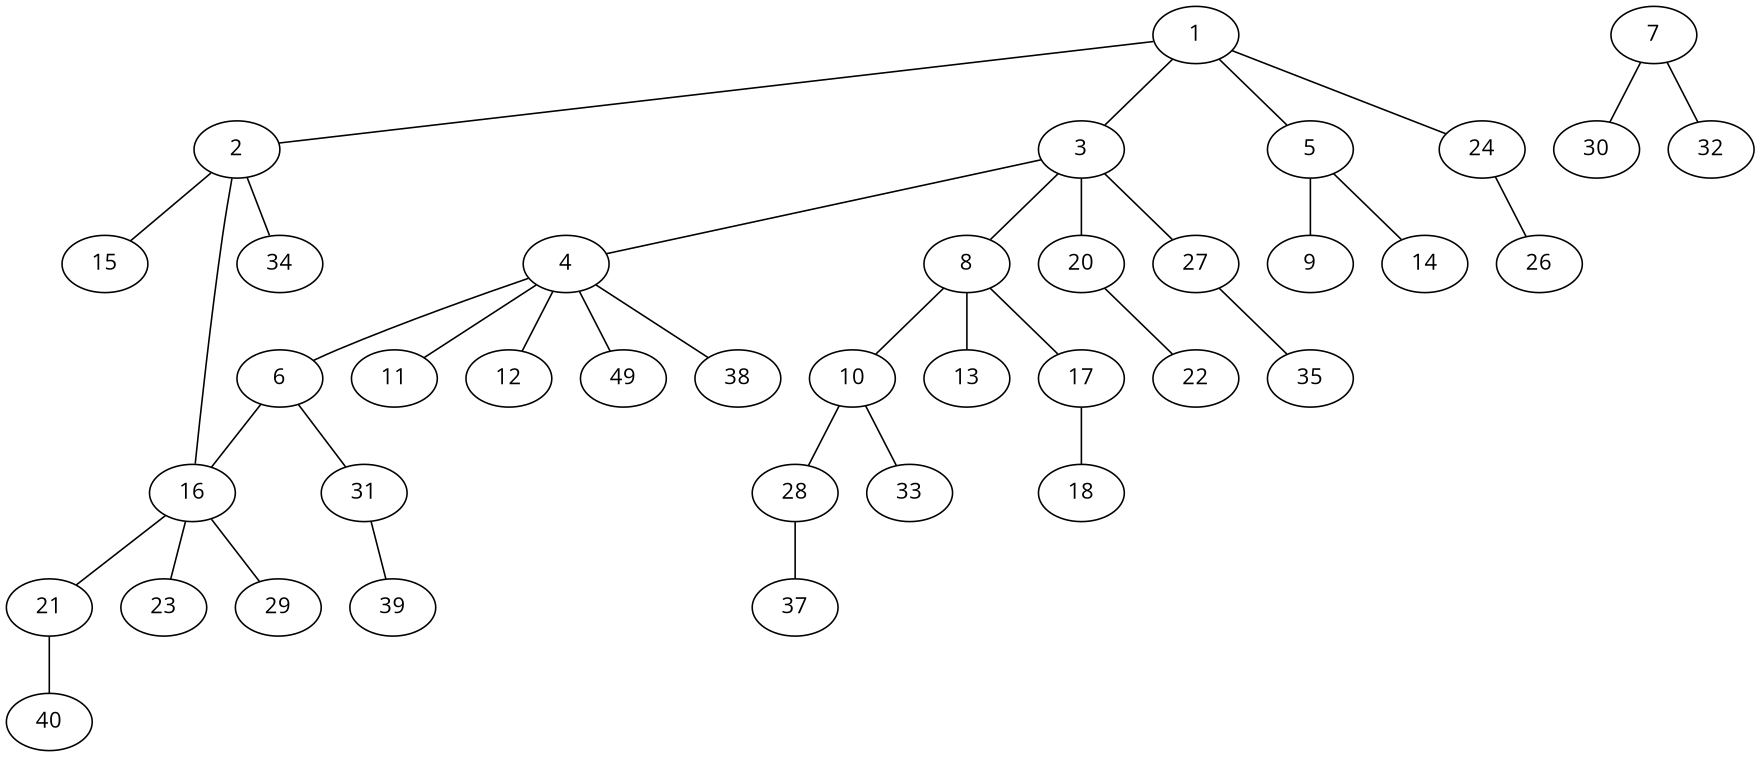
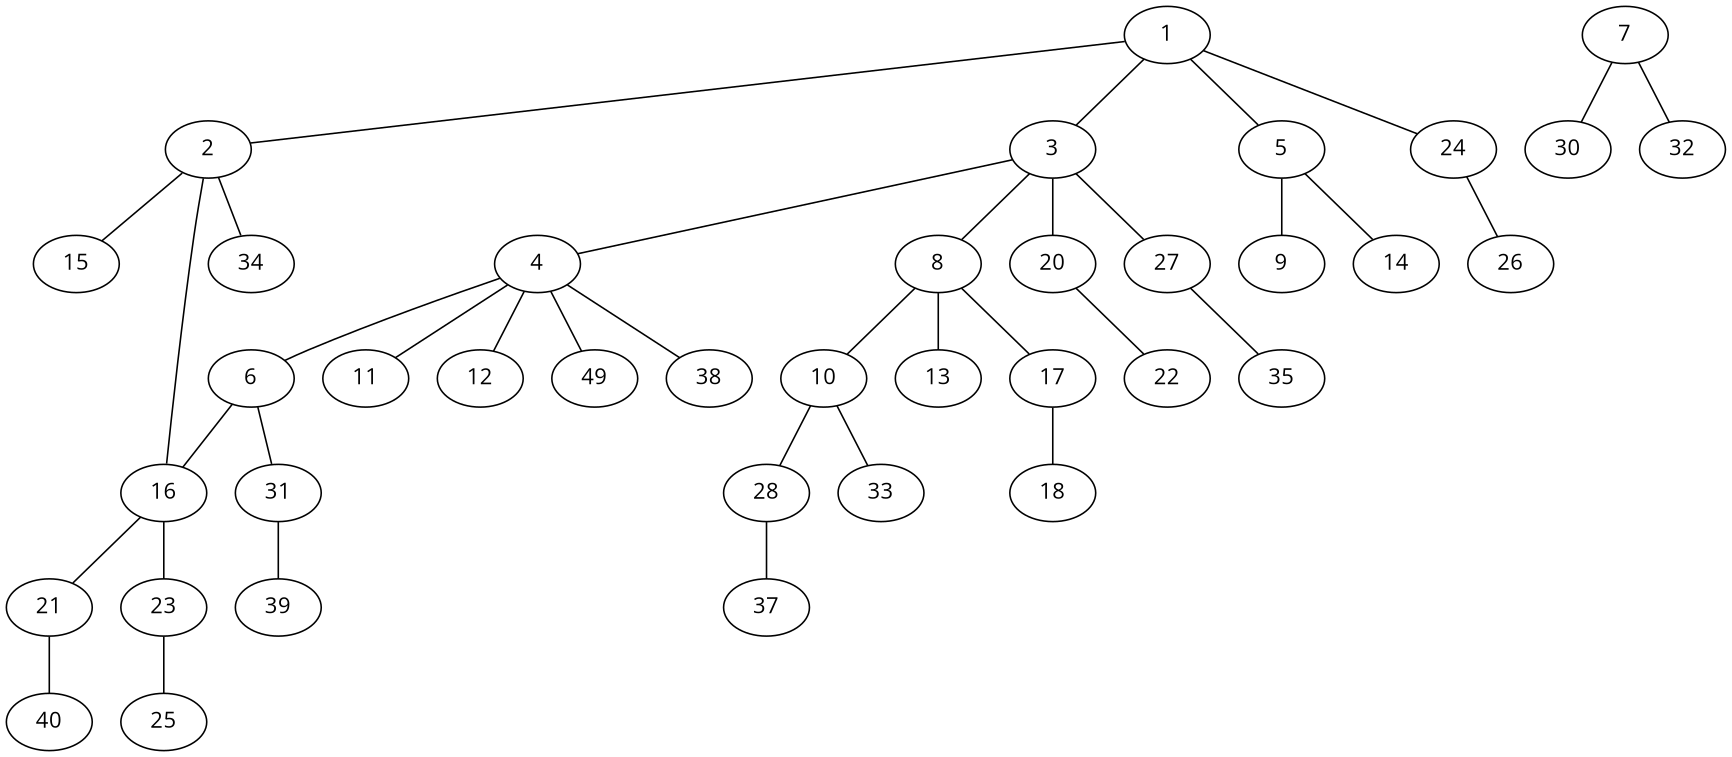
(278, 607) -> none
none -> (164, 722)
